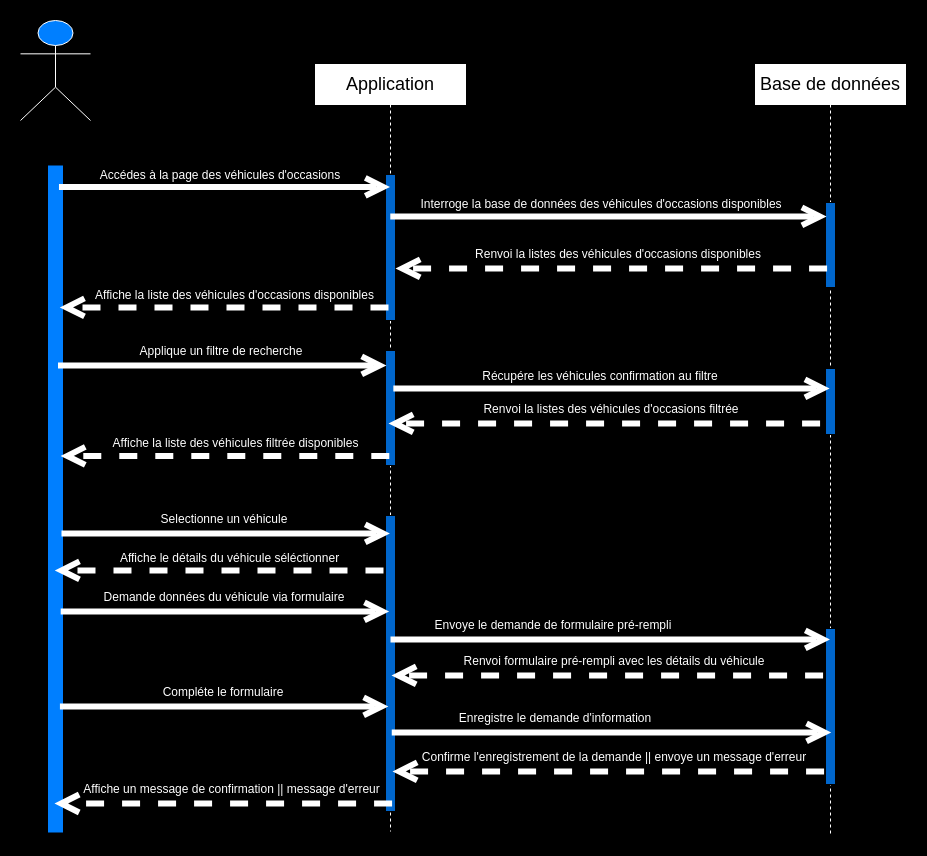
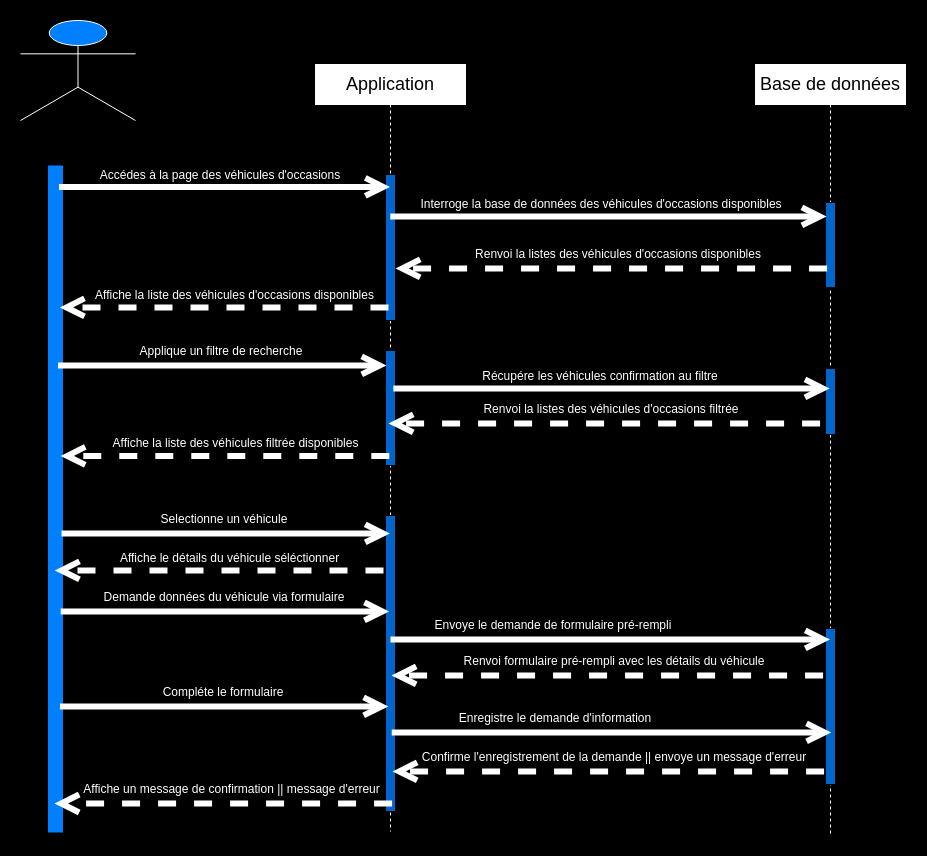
(56, 71) -> (78, 71)
